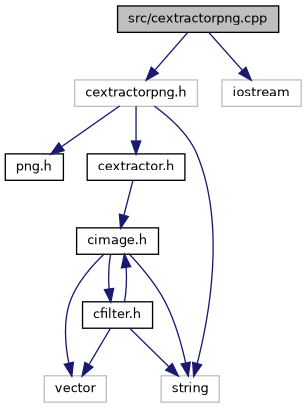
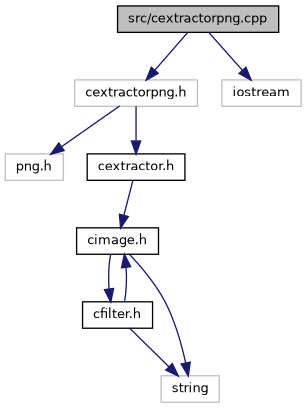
(34, 167) -> (34, 167)
(212, 226) -> none
(75, 389) -> none
